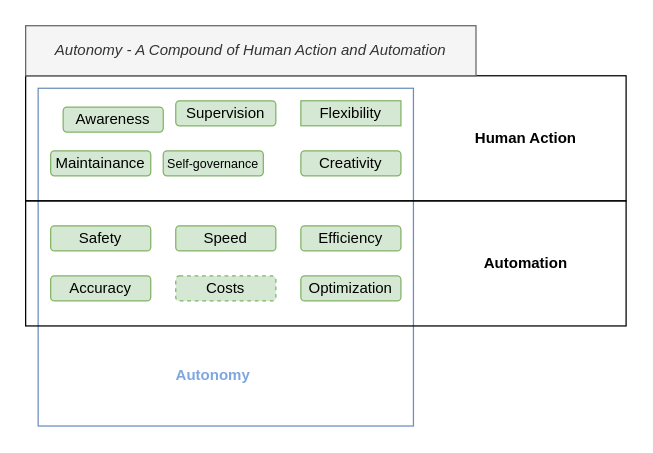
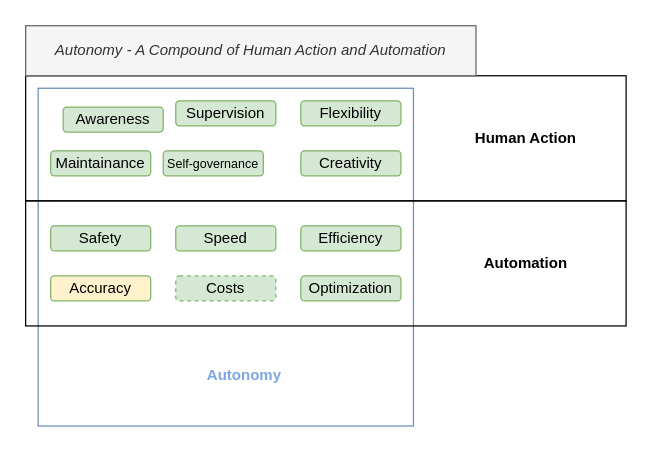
(351, 113) -> (351, 113)
(101, 288) -> (101, 288)
(213, 376) -> (244, 376)
